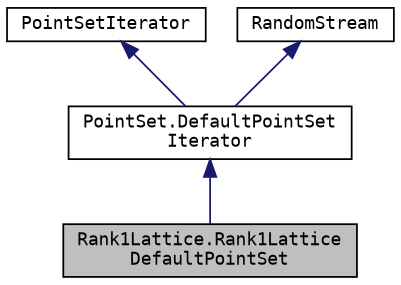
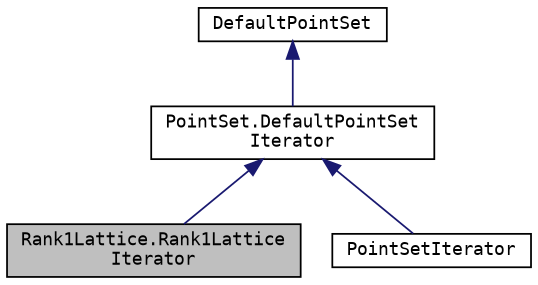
(316, 25) -> (293, 25)
(160, 80) -> (375, 202)
(210, 251) -> (154, 251)
